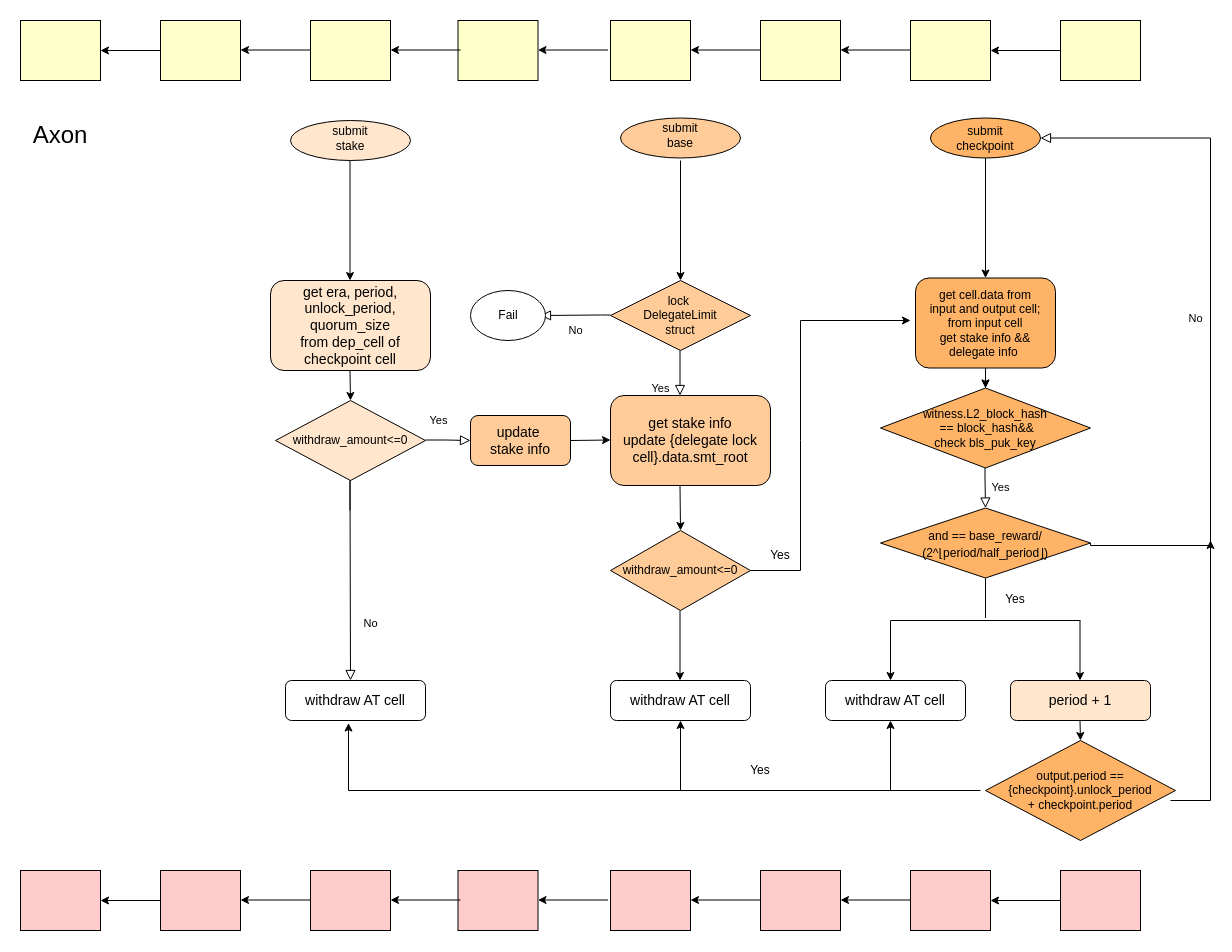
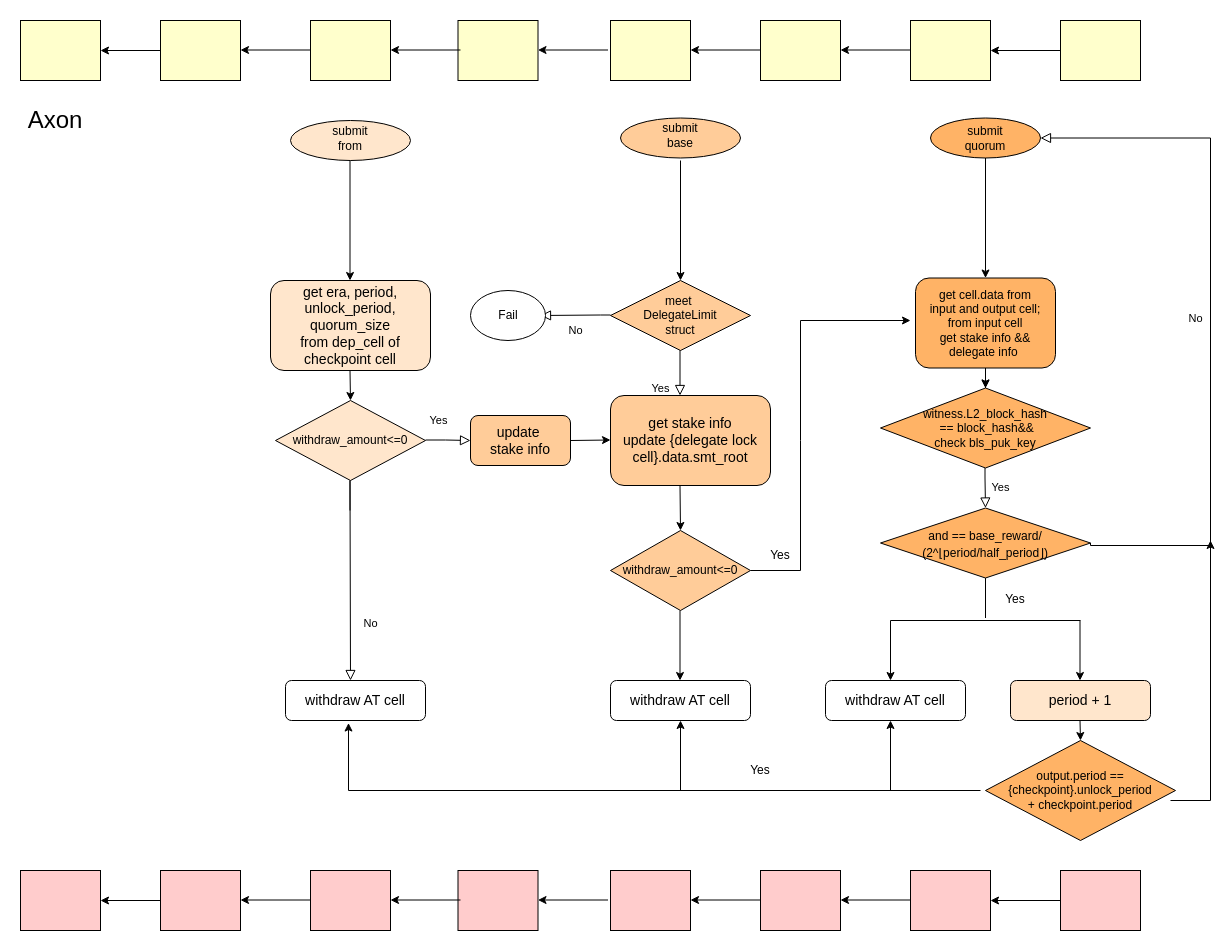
(61, 136) -> (56, 121)
(351, 139) -> (351, 139)
(986, 139) -> (986, 139)
(681, 316) -> (681, 316)
